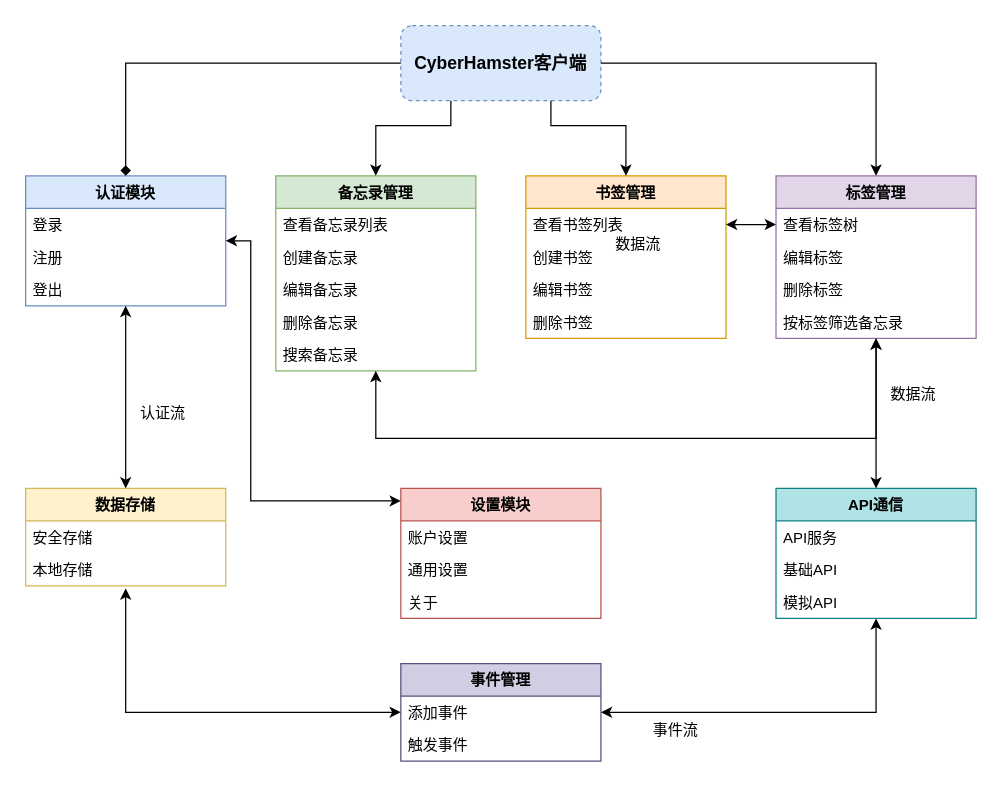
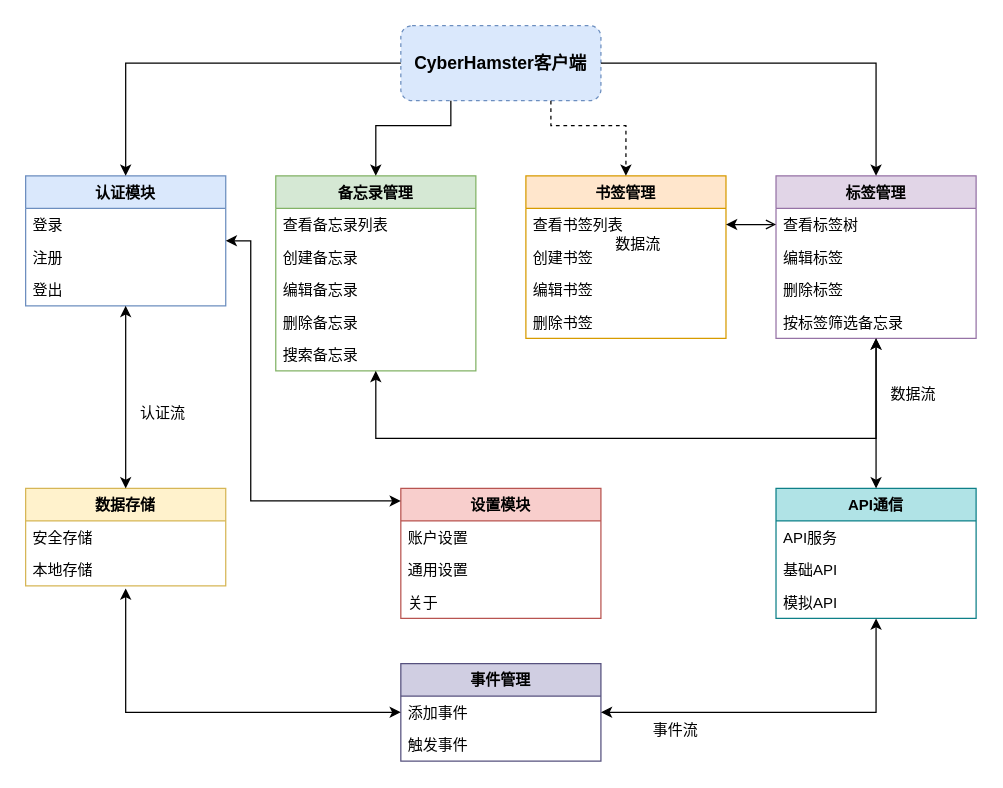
(598, 126) -> (598, 126)
(126, 165) -> (126, 166)
(766, 224) -> (768, 224)
